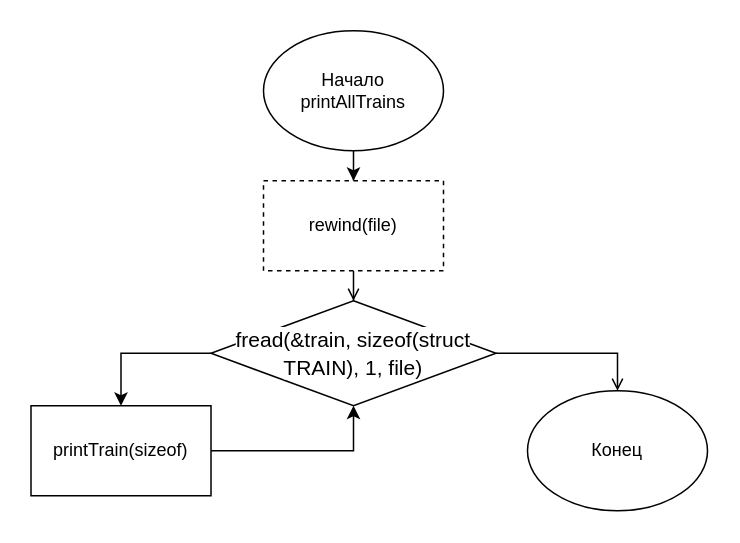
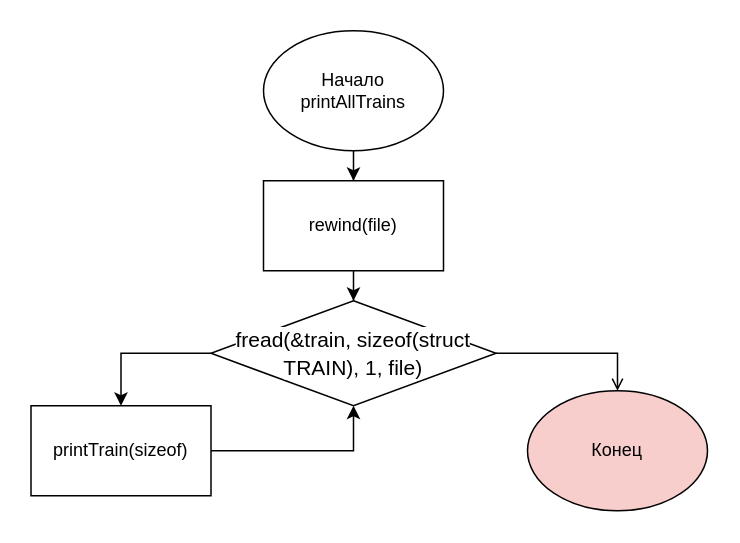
(353, 226) -> (353, 226)
(353, 291) -> (353, 289)
(617, 451) -> (617, 451)
